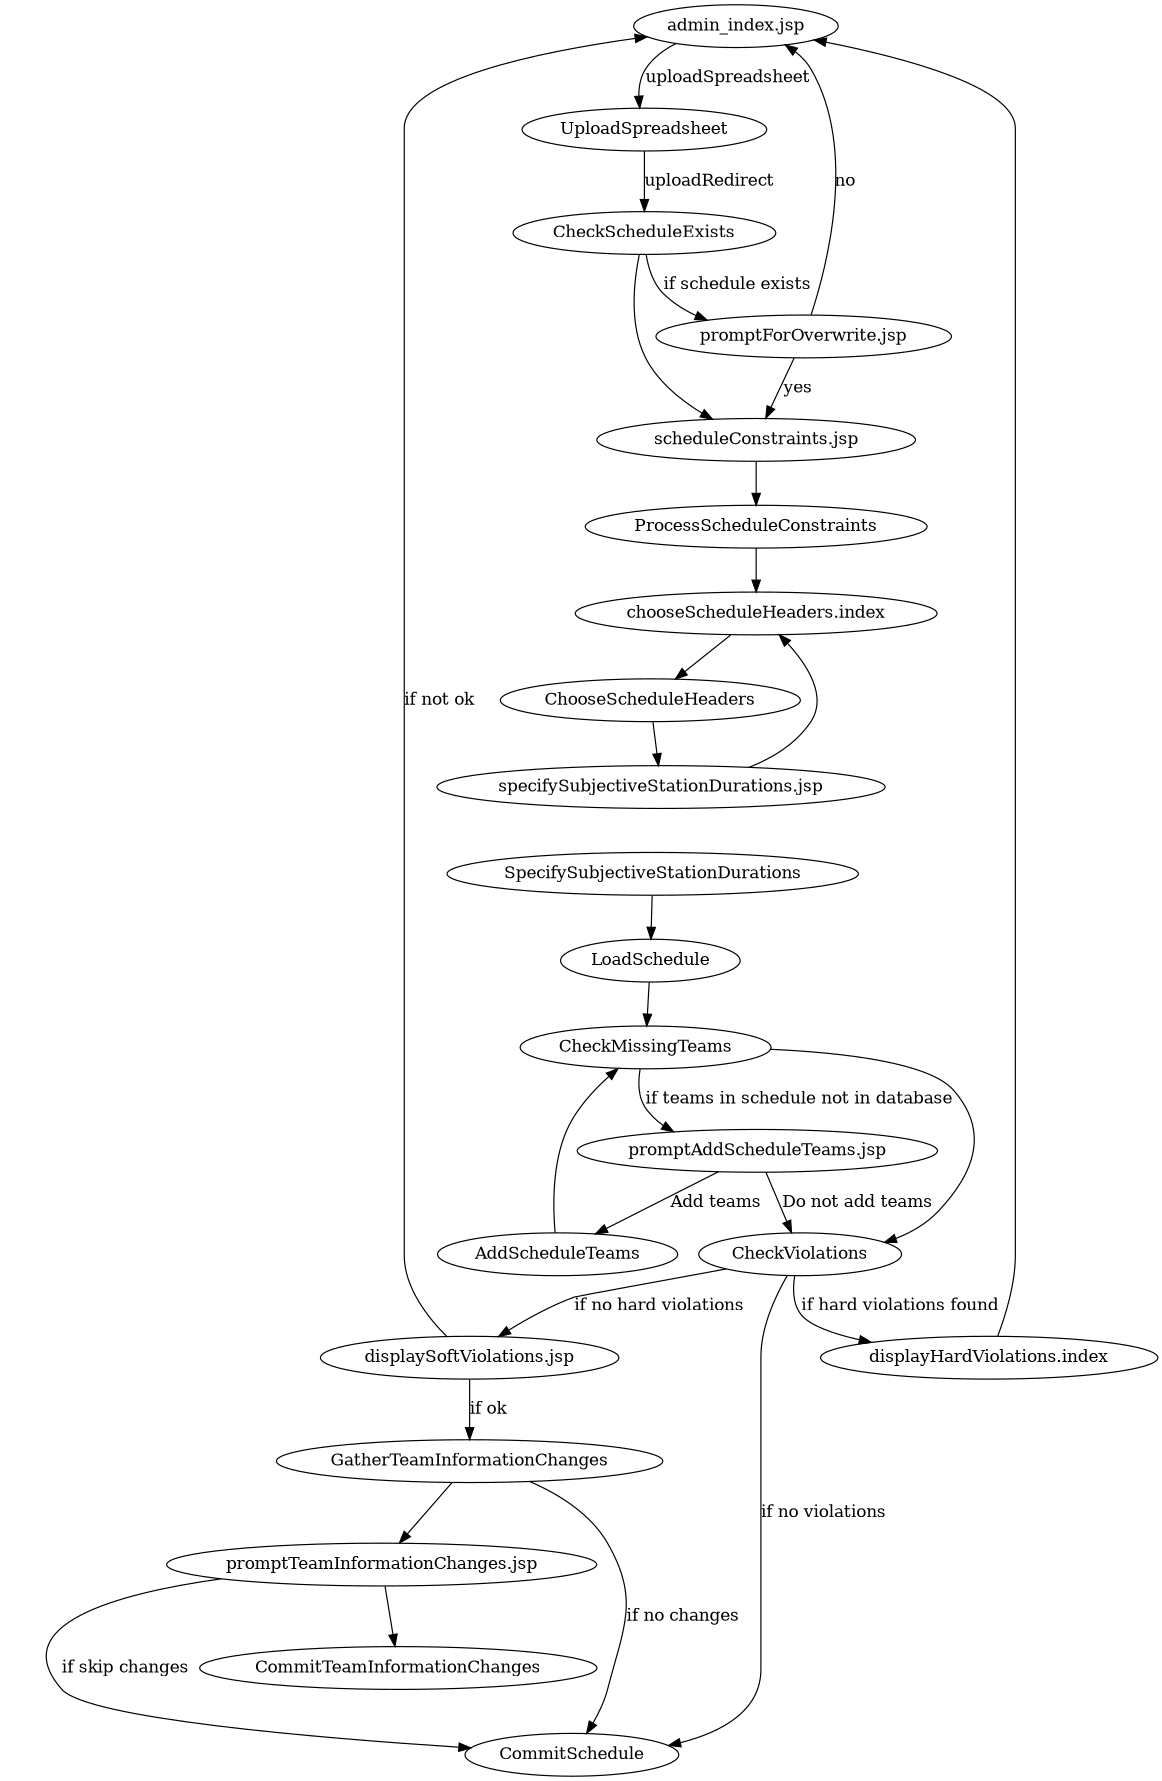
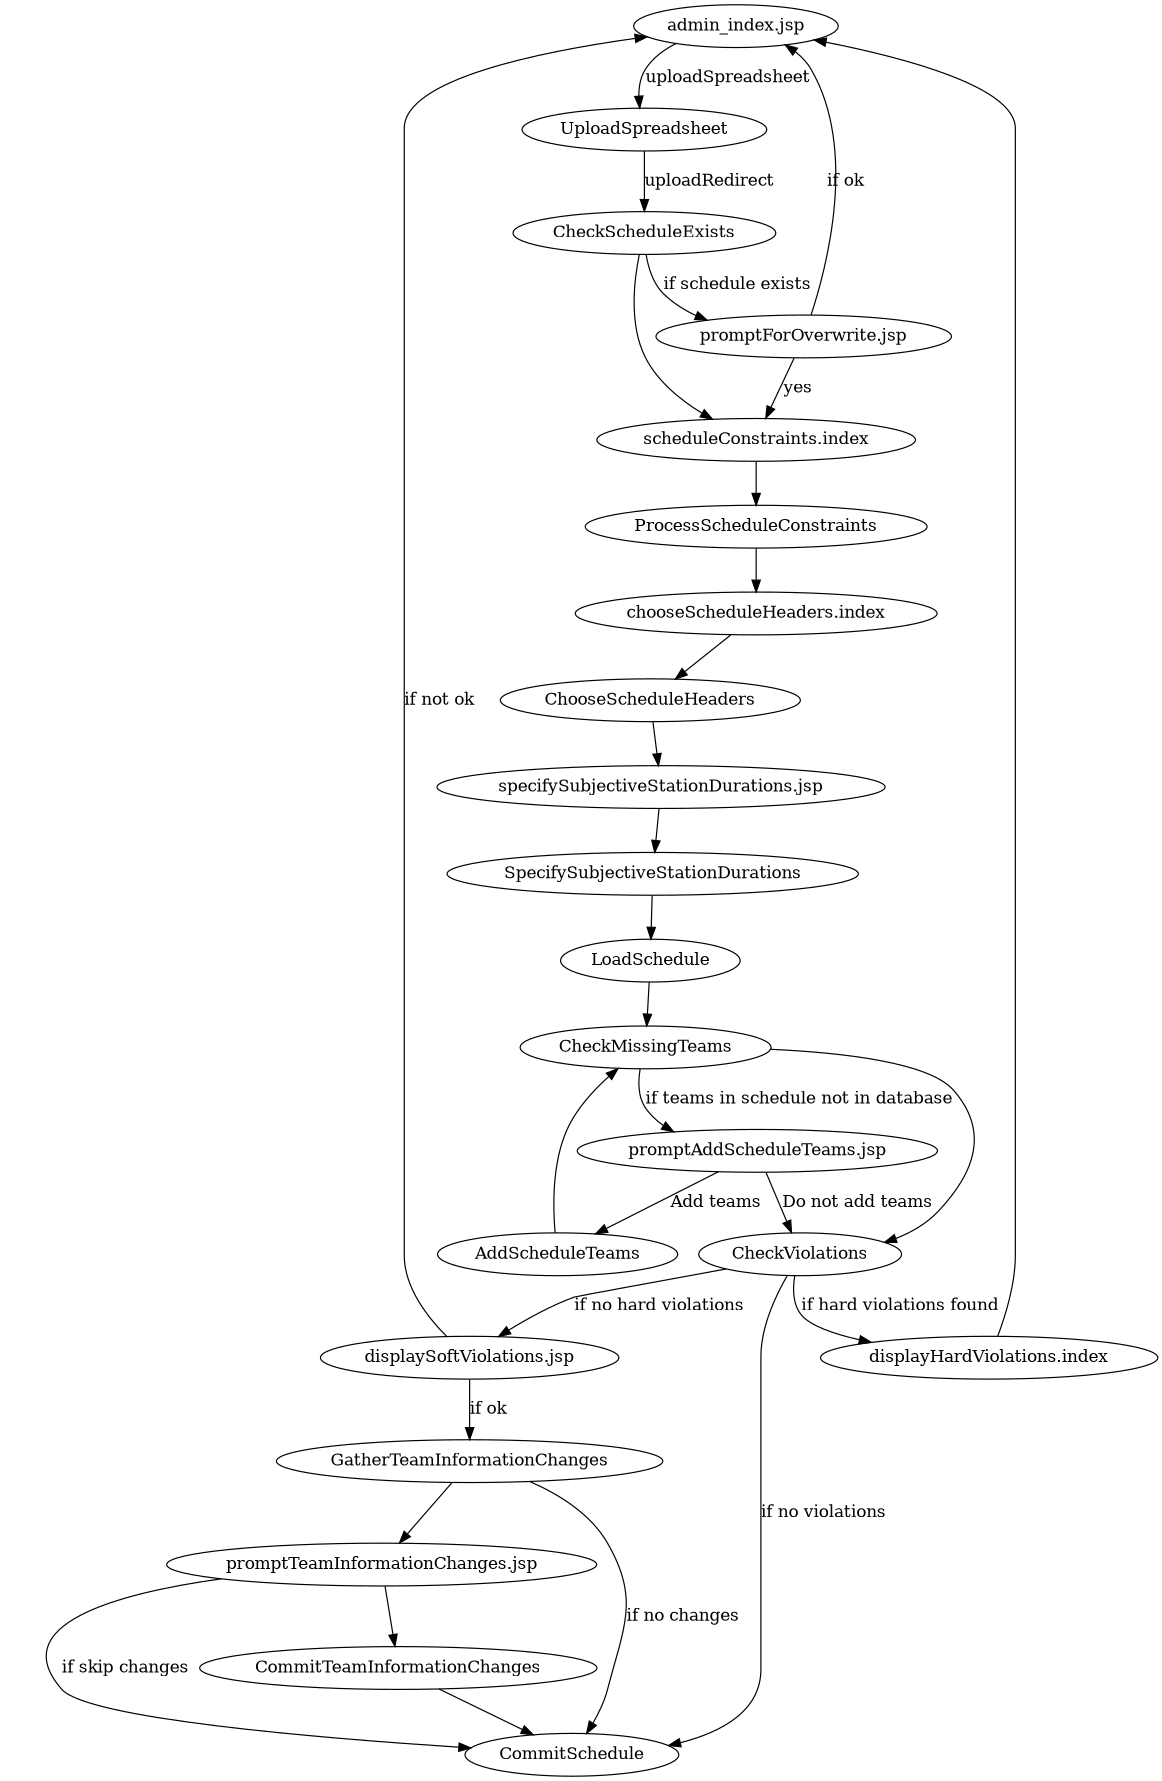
(845, 181) -> (845, 181)
(756, 440) -> (756, 440)
(813, 717) -> (657, 825)
none -> (481, 1709)
